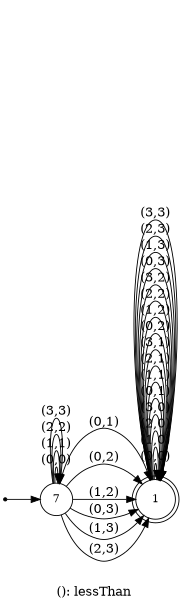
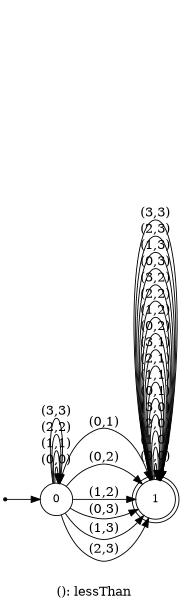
(56, 499) -> (56, 499)
